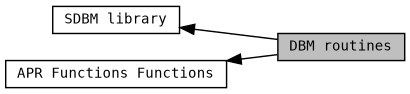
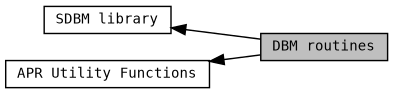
(116, 74) -> (108, 74)
